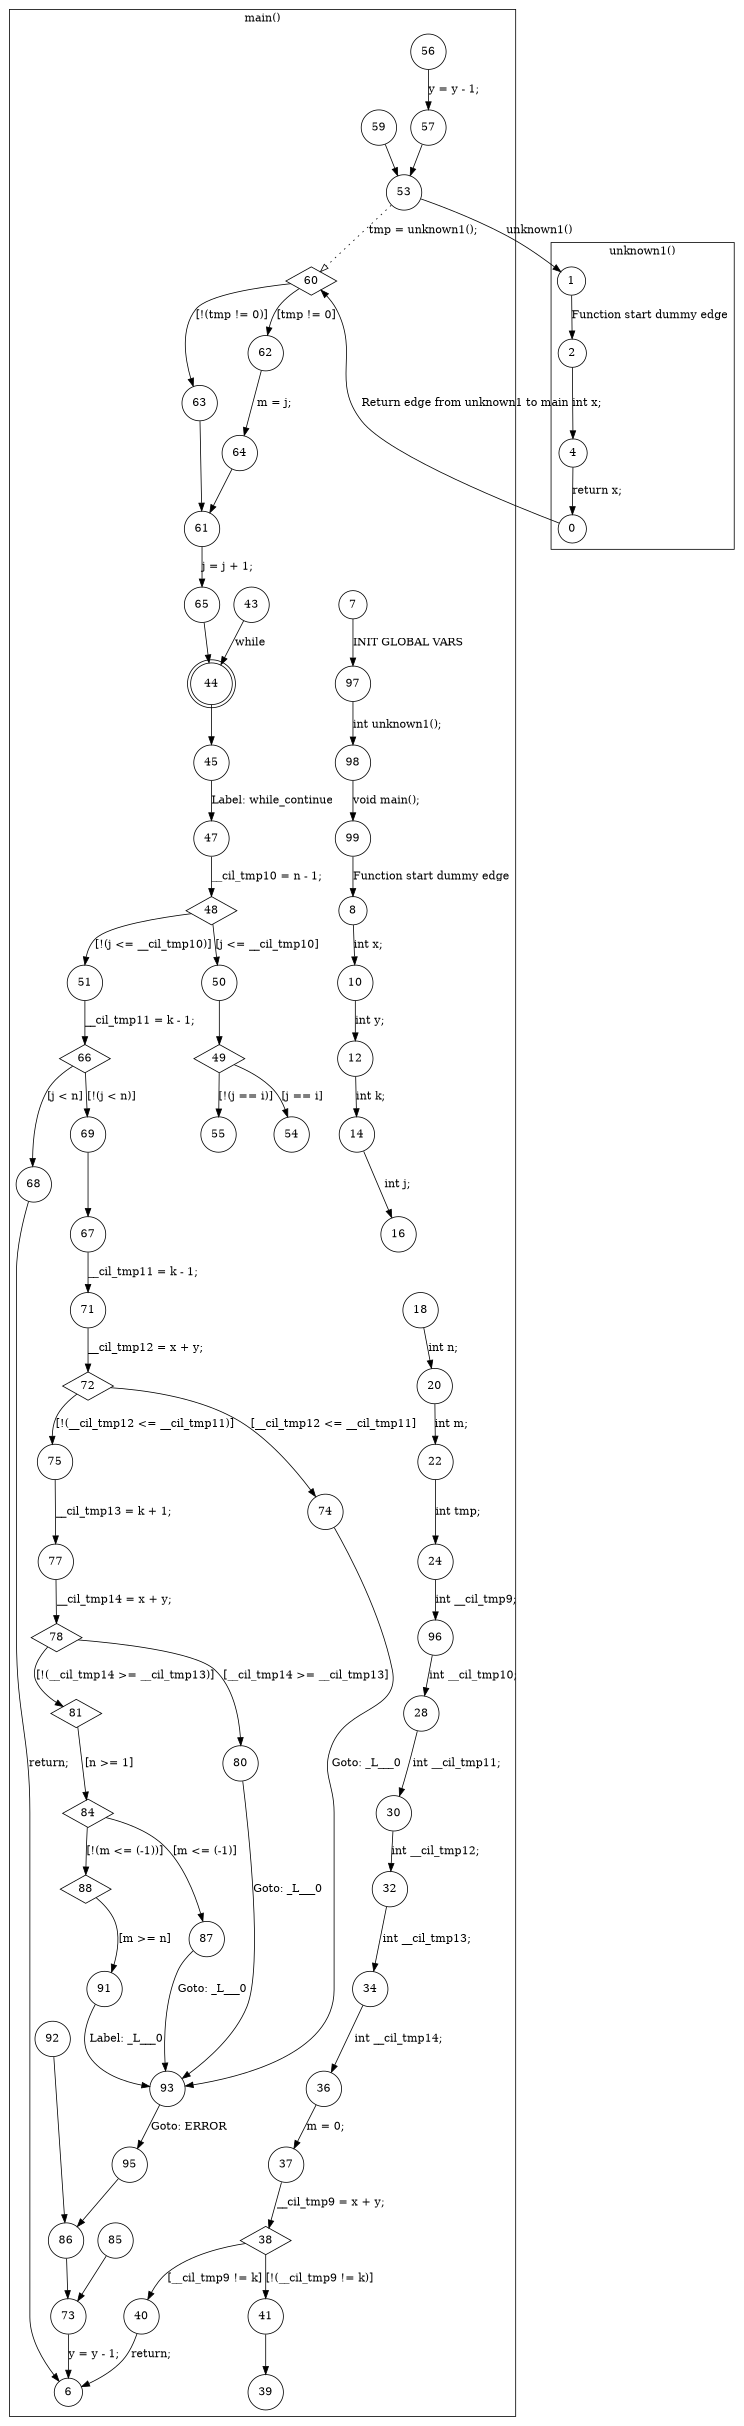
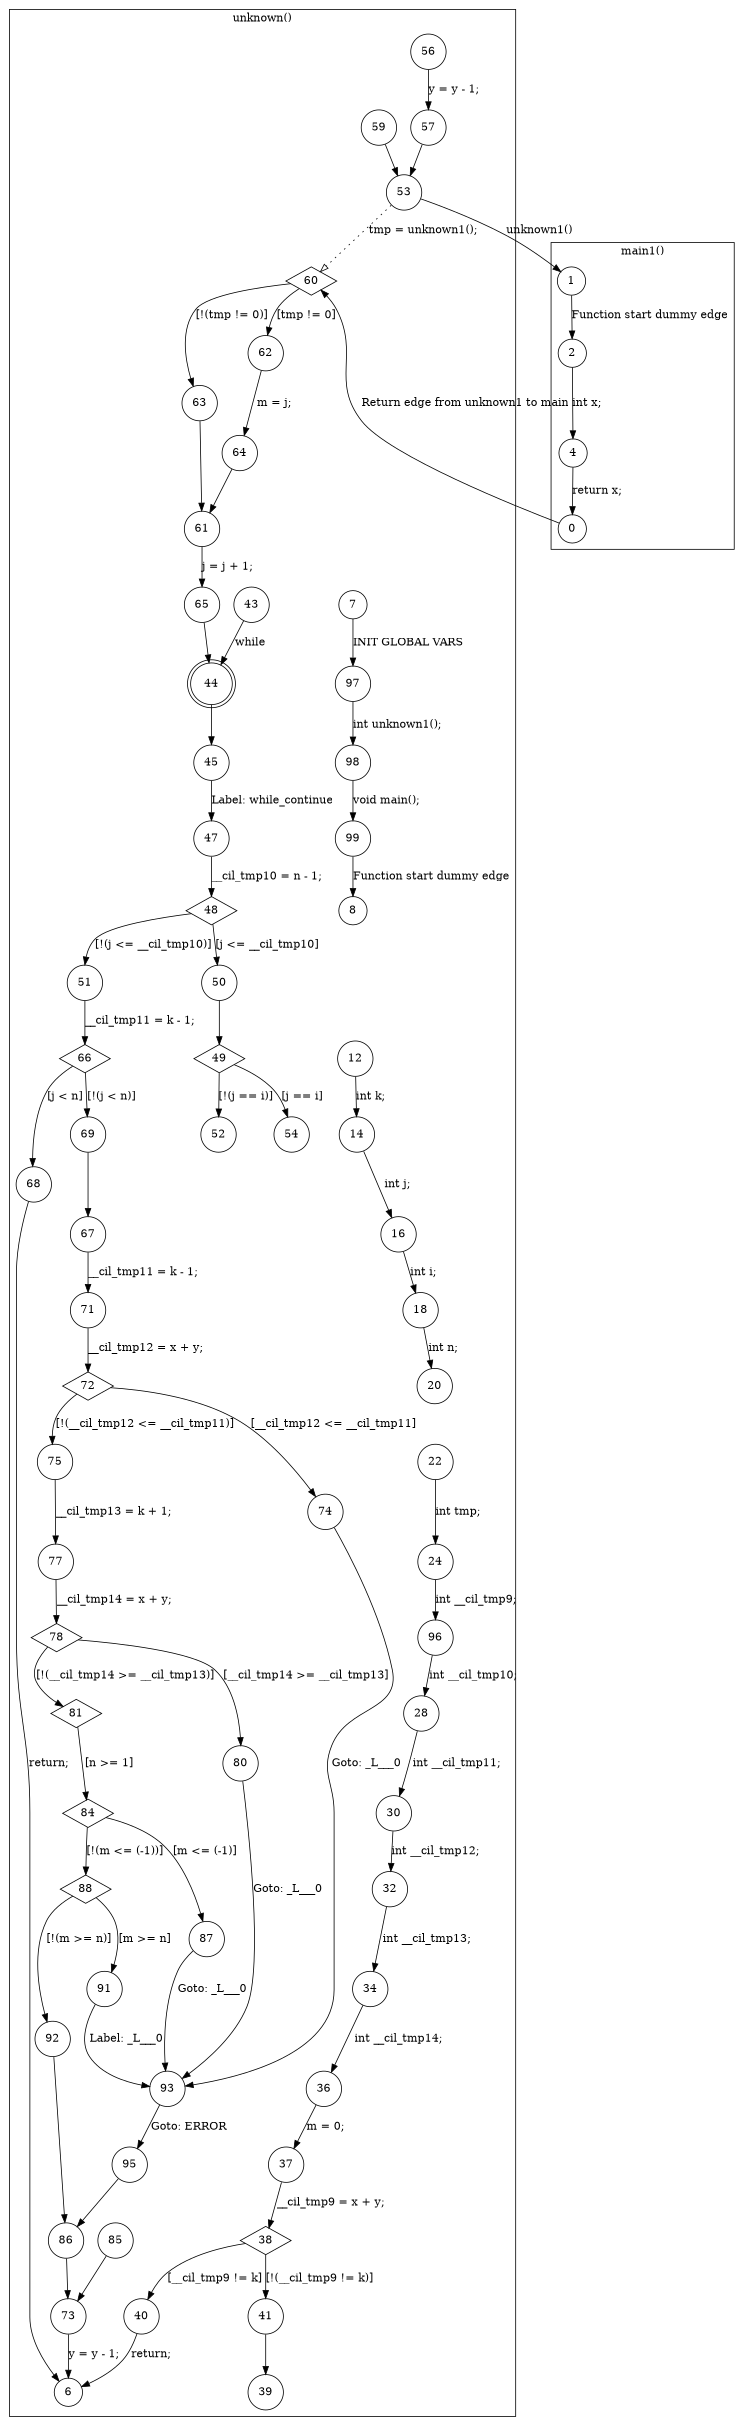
(263, 18) -> (263, 18)
(643, 252) -> (643, 252)
(355, 983) -> none
(219, 1135) -> (219, 1135)
none -> (408, 1269)
(435, 1420) -> none
none -> (39, 1949)
